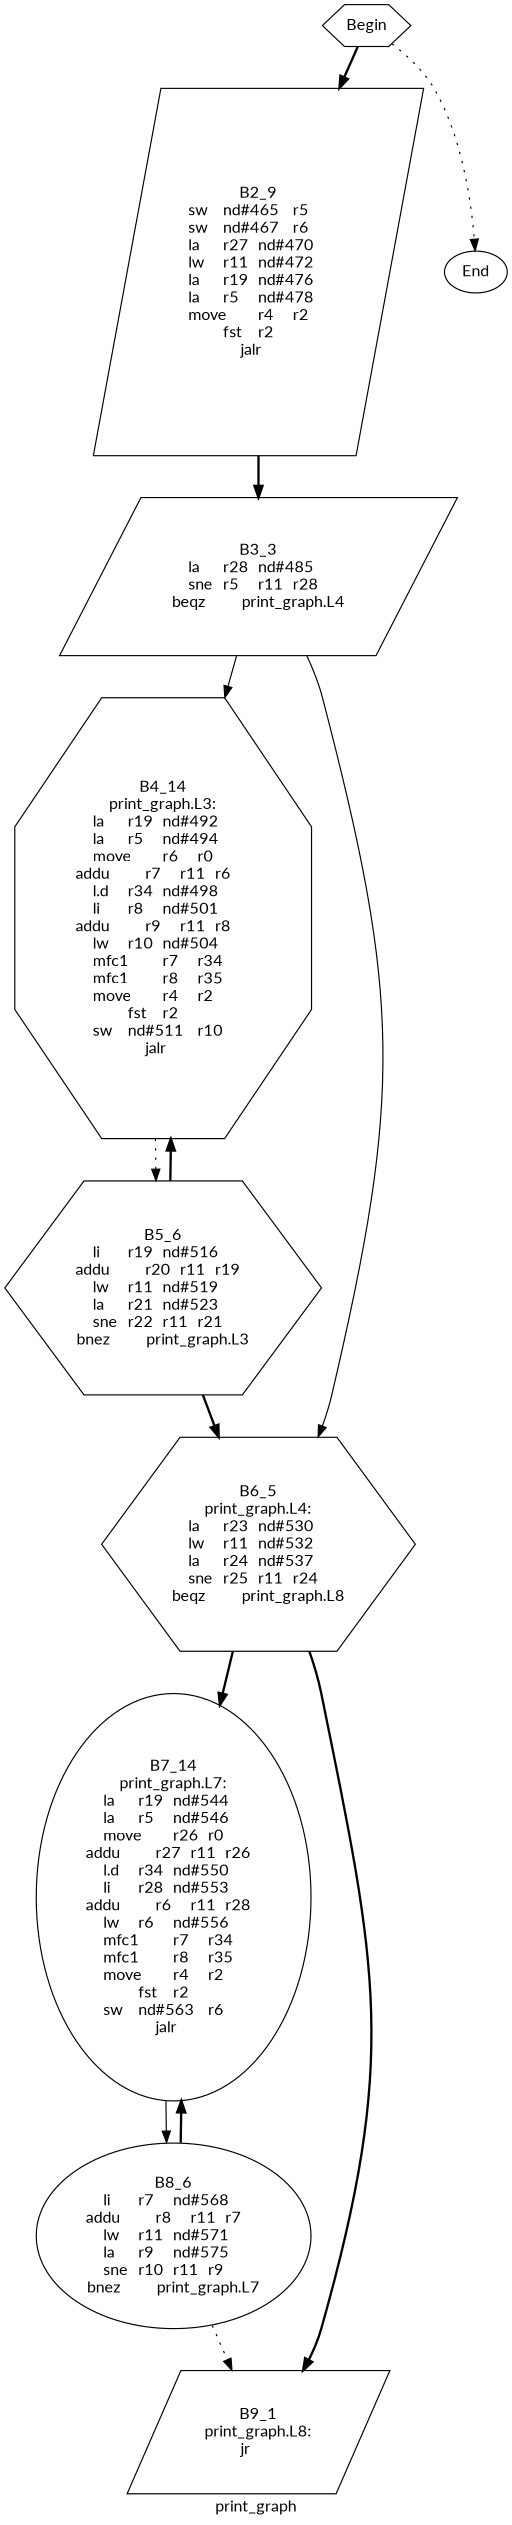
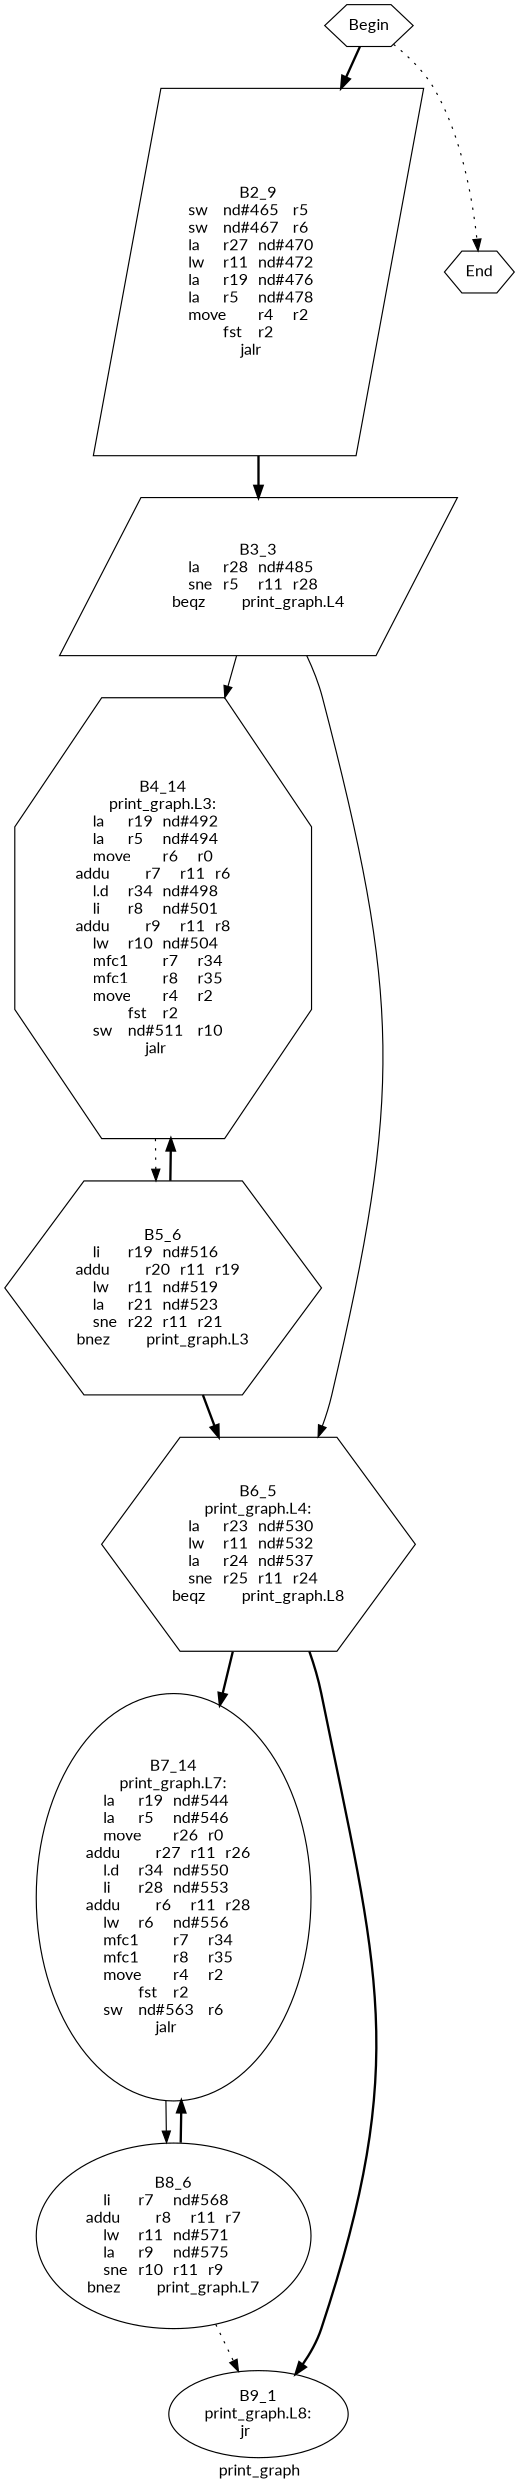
(476, 272) -> (479, 272)
(258, 2432) -> (258, 2414)
